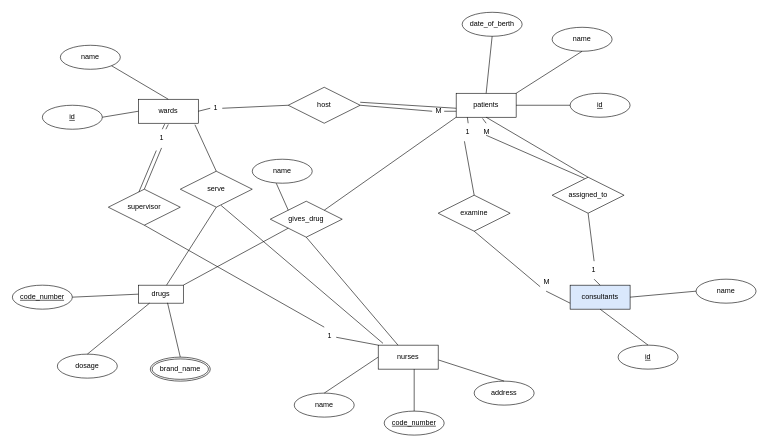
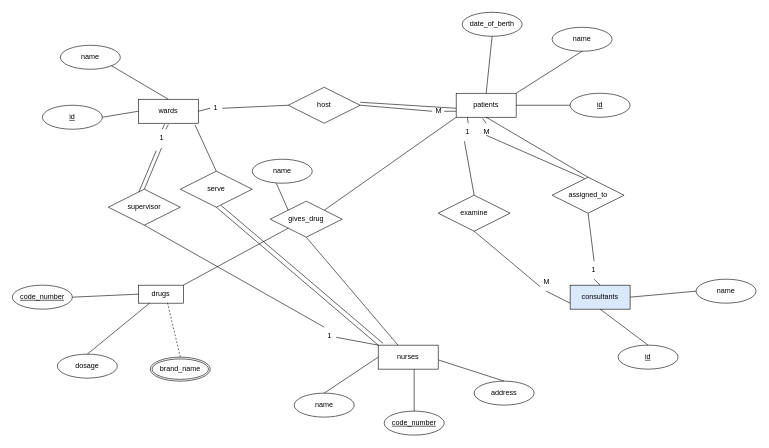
(191, 246) -> (296, 275)
(174, 330) -> (174, 330)
